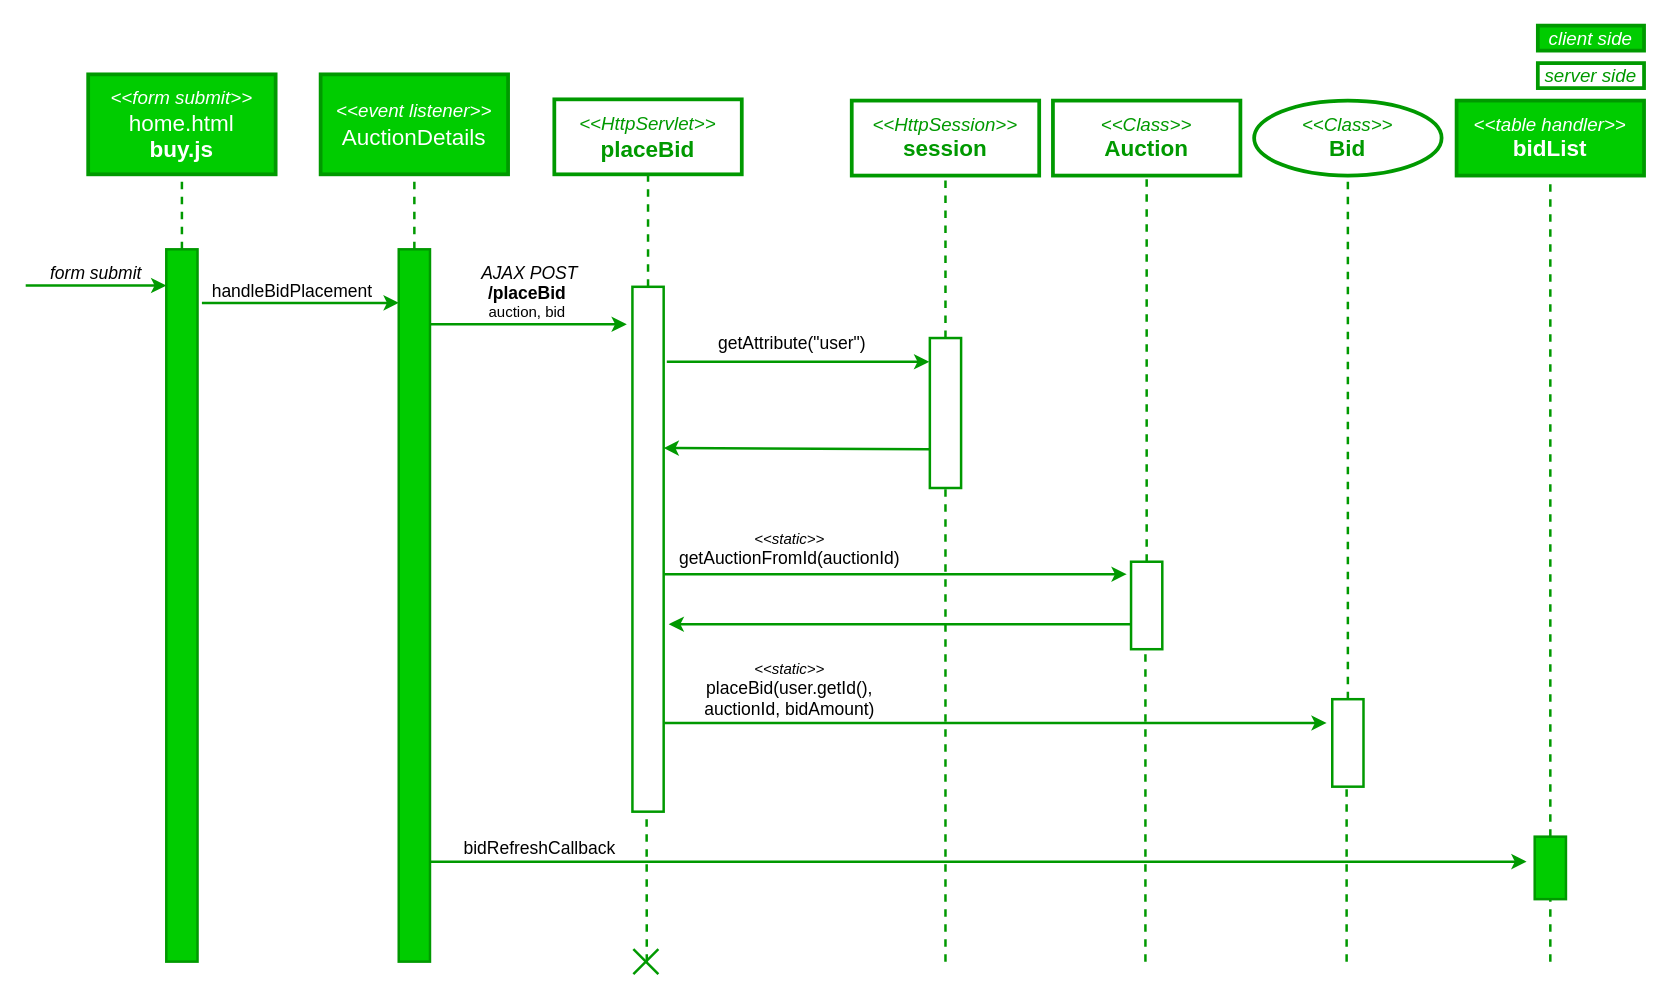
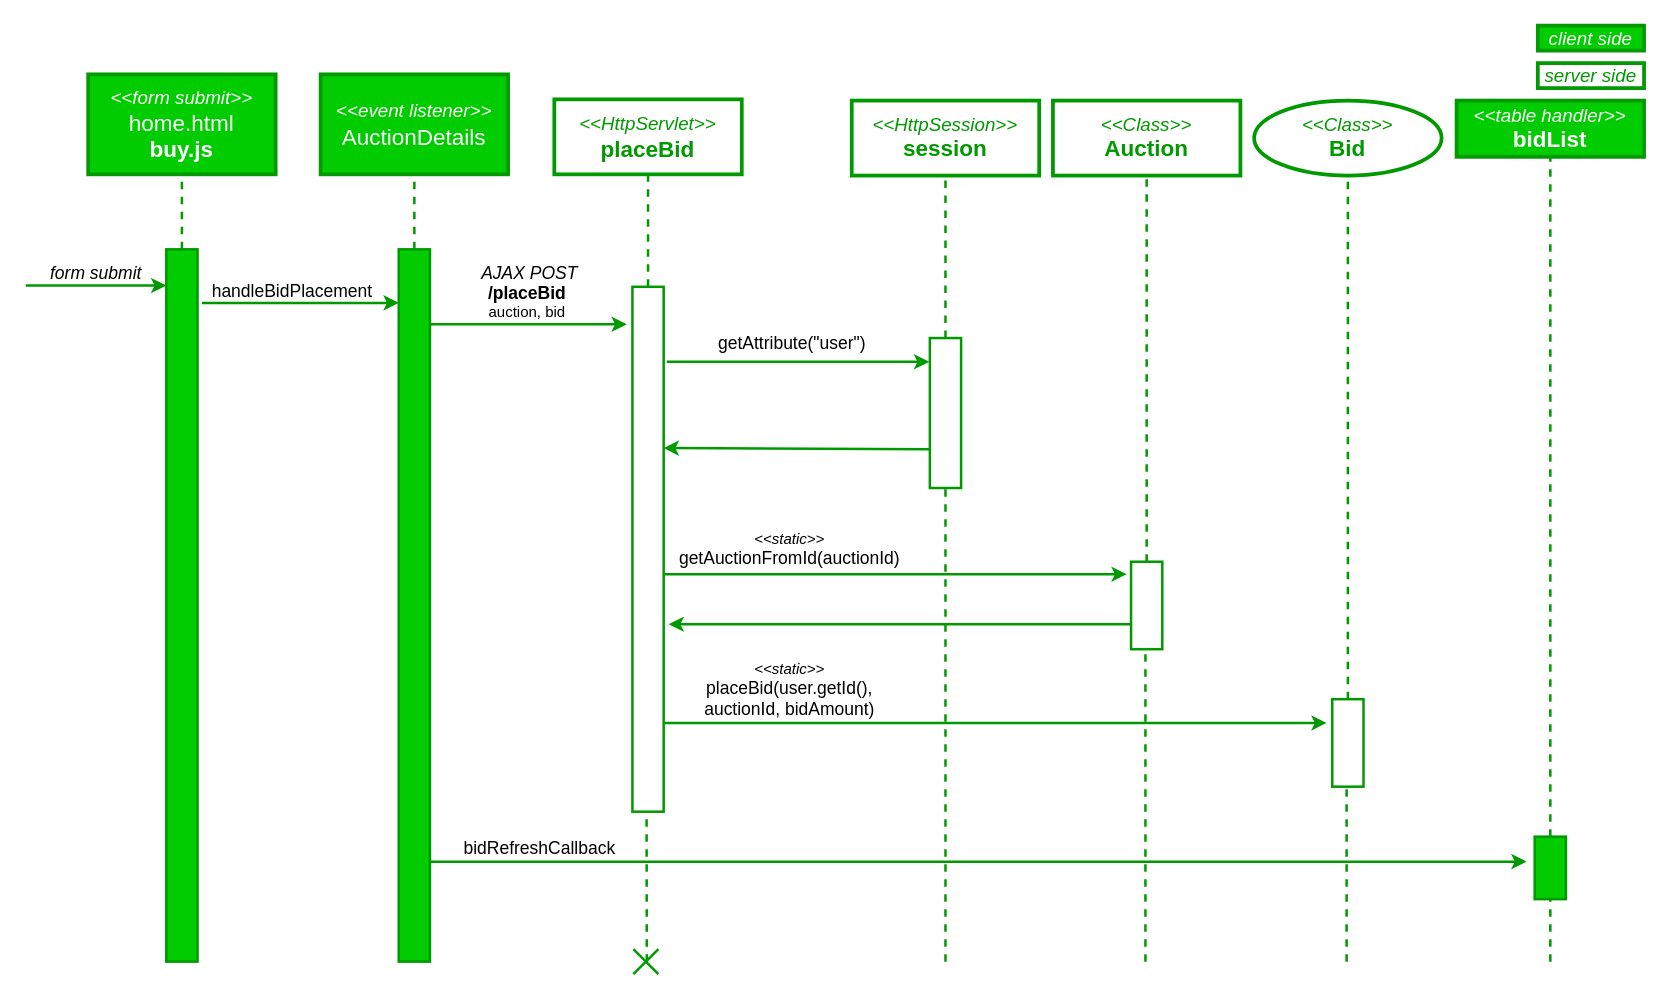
(1551, 138) -> (1551, 129)
